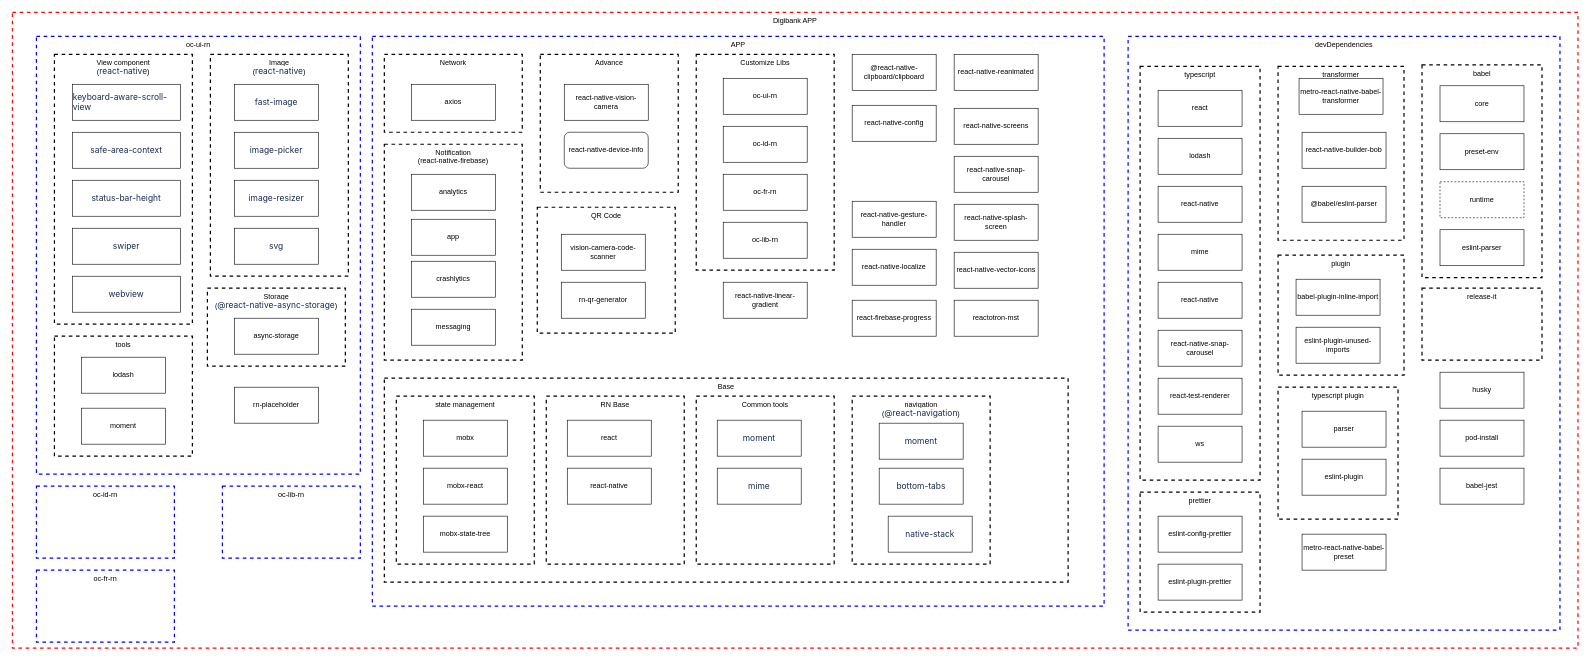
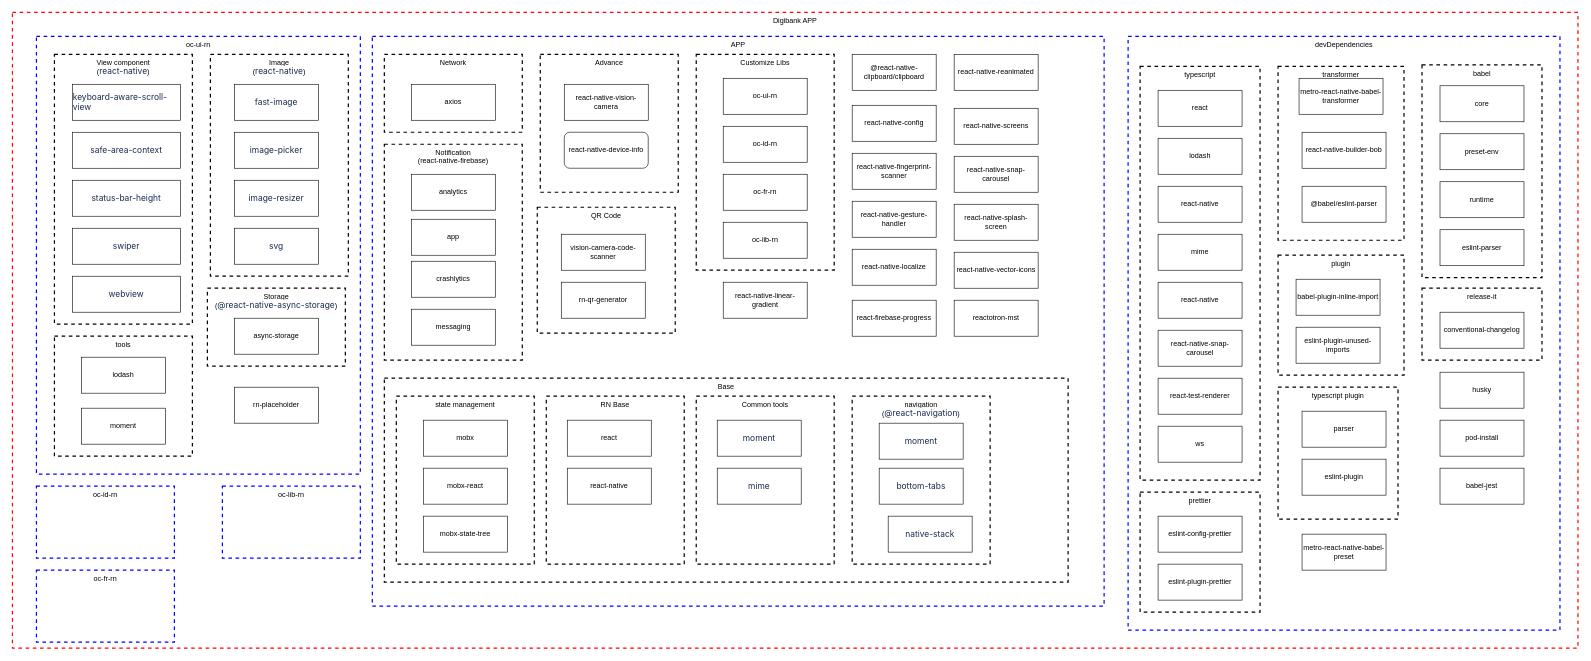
none -> (894, 171)
(1482, 200) -> (1482, 200)
none -> (1482, 330)
